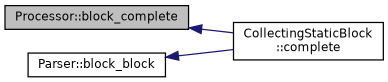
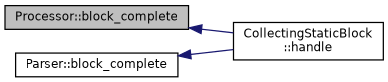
(308, 41) -> (308, 41)
(97, 65) -> (97, 65)
